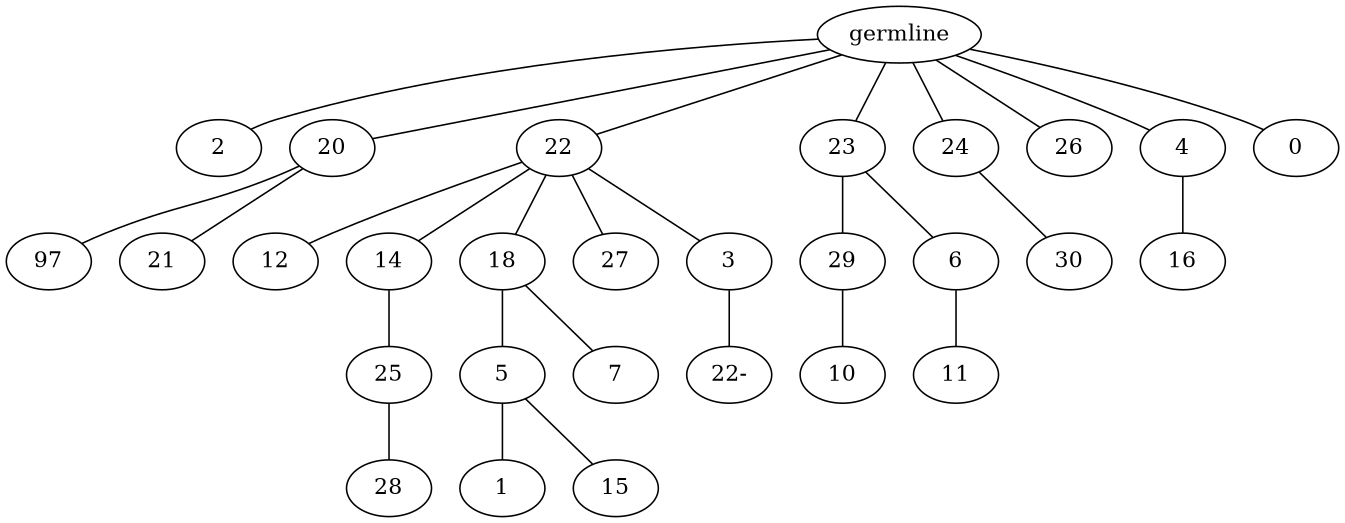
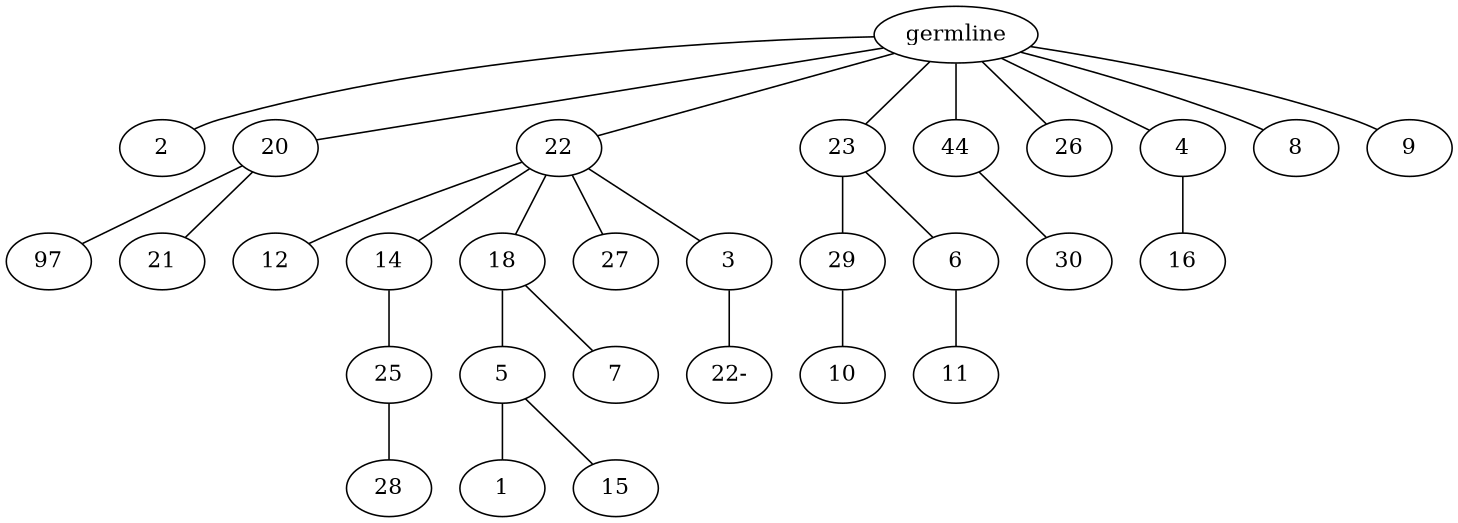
(956, 148) -> (956, 148)
(1296, 148) -> (1296, 148)
none -> (1410, 148)
